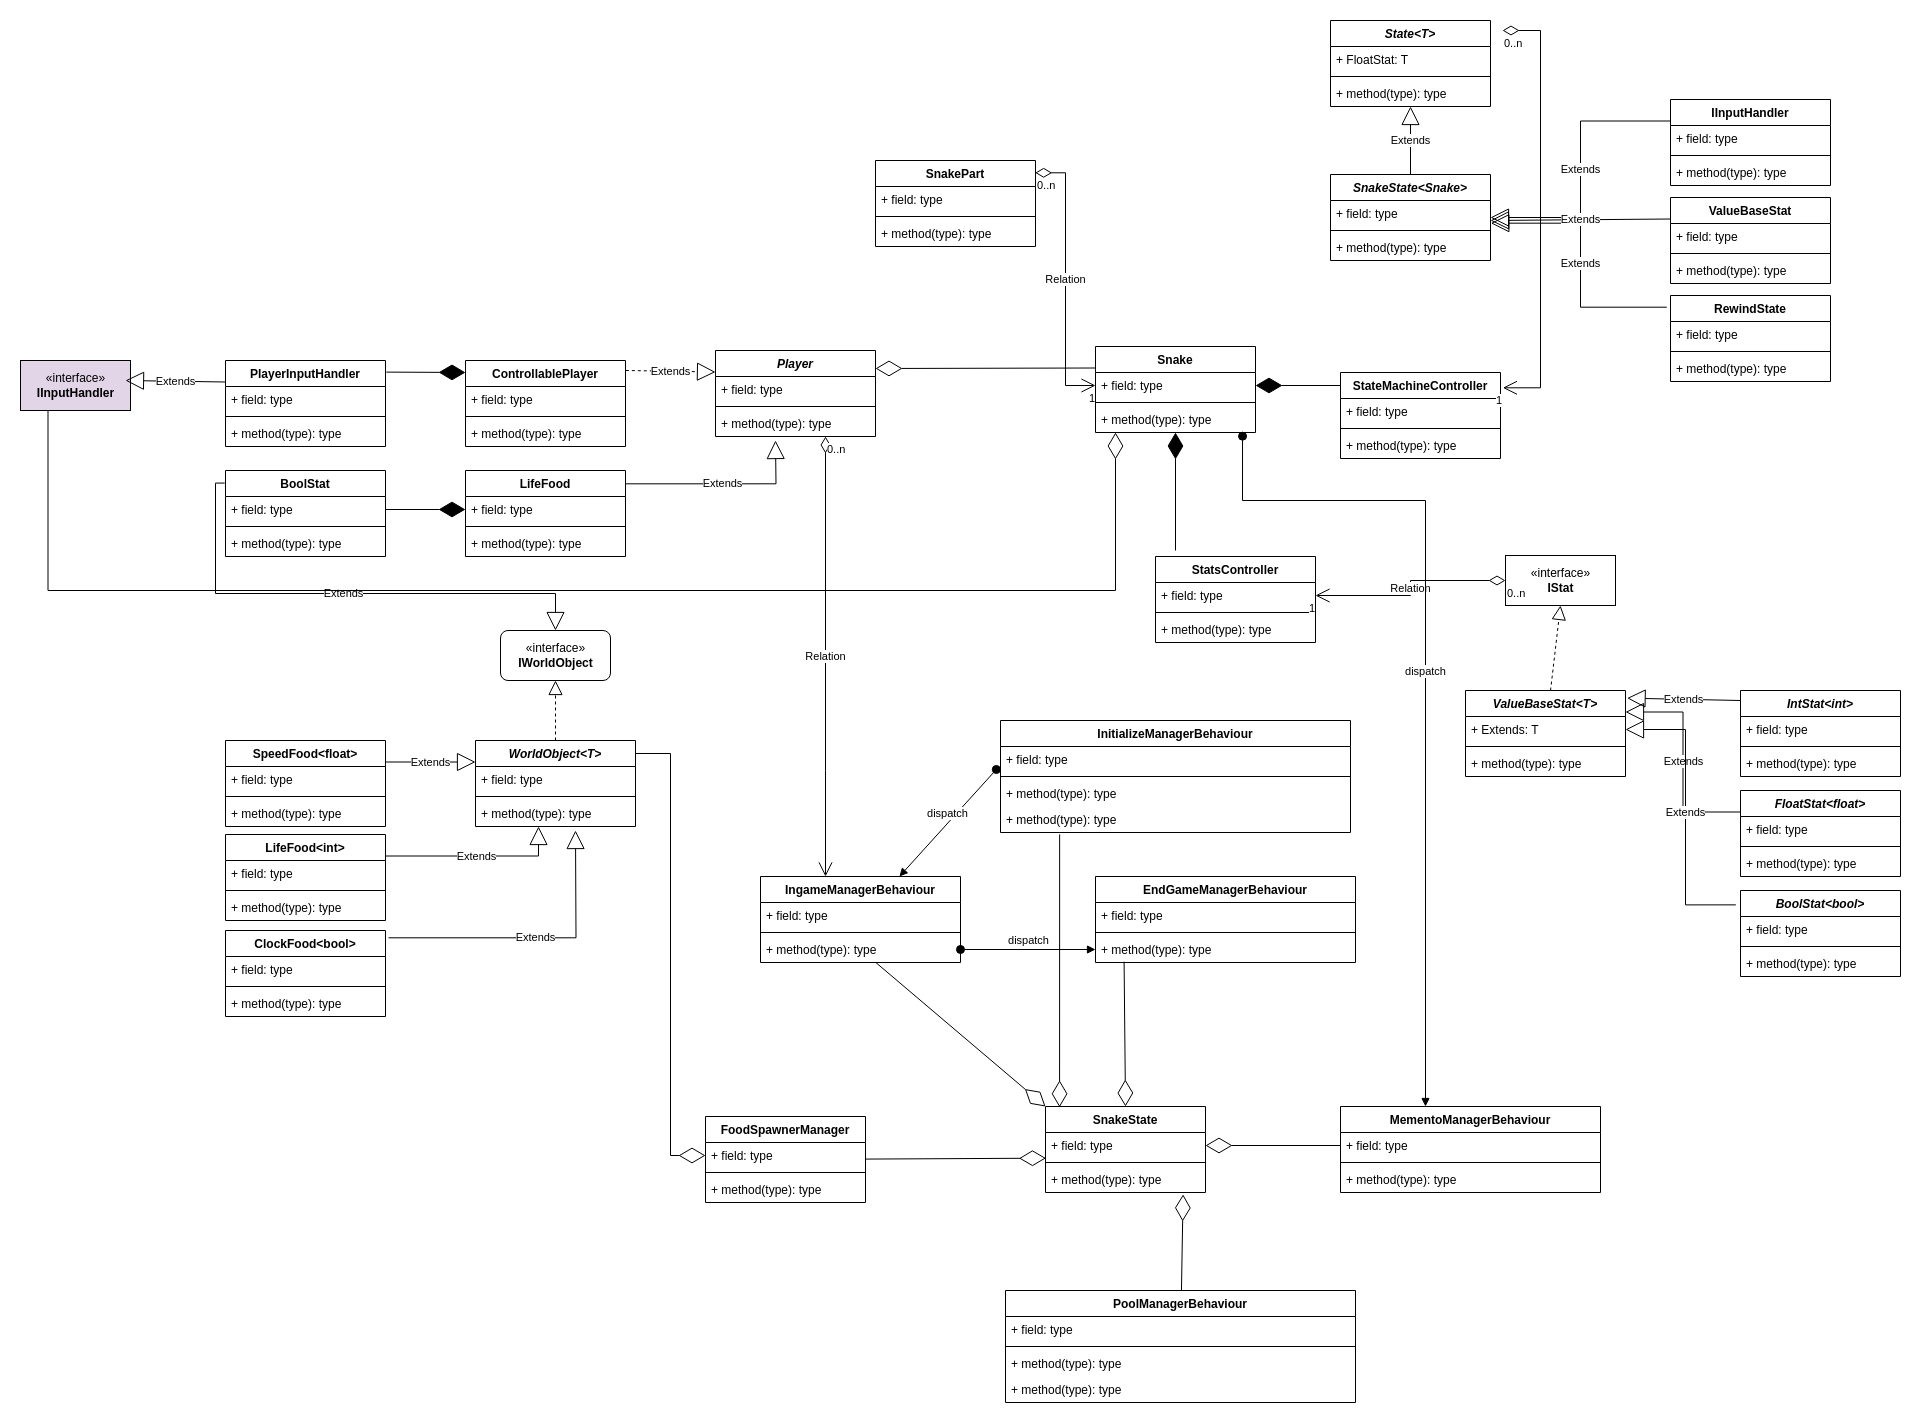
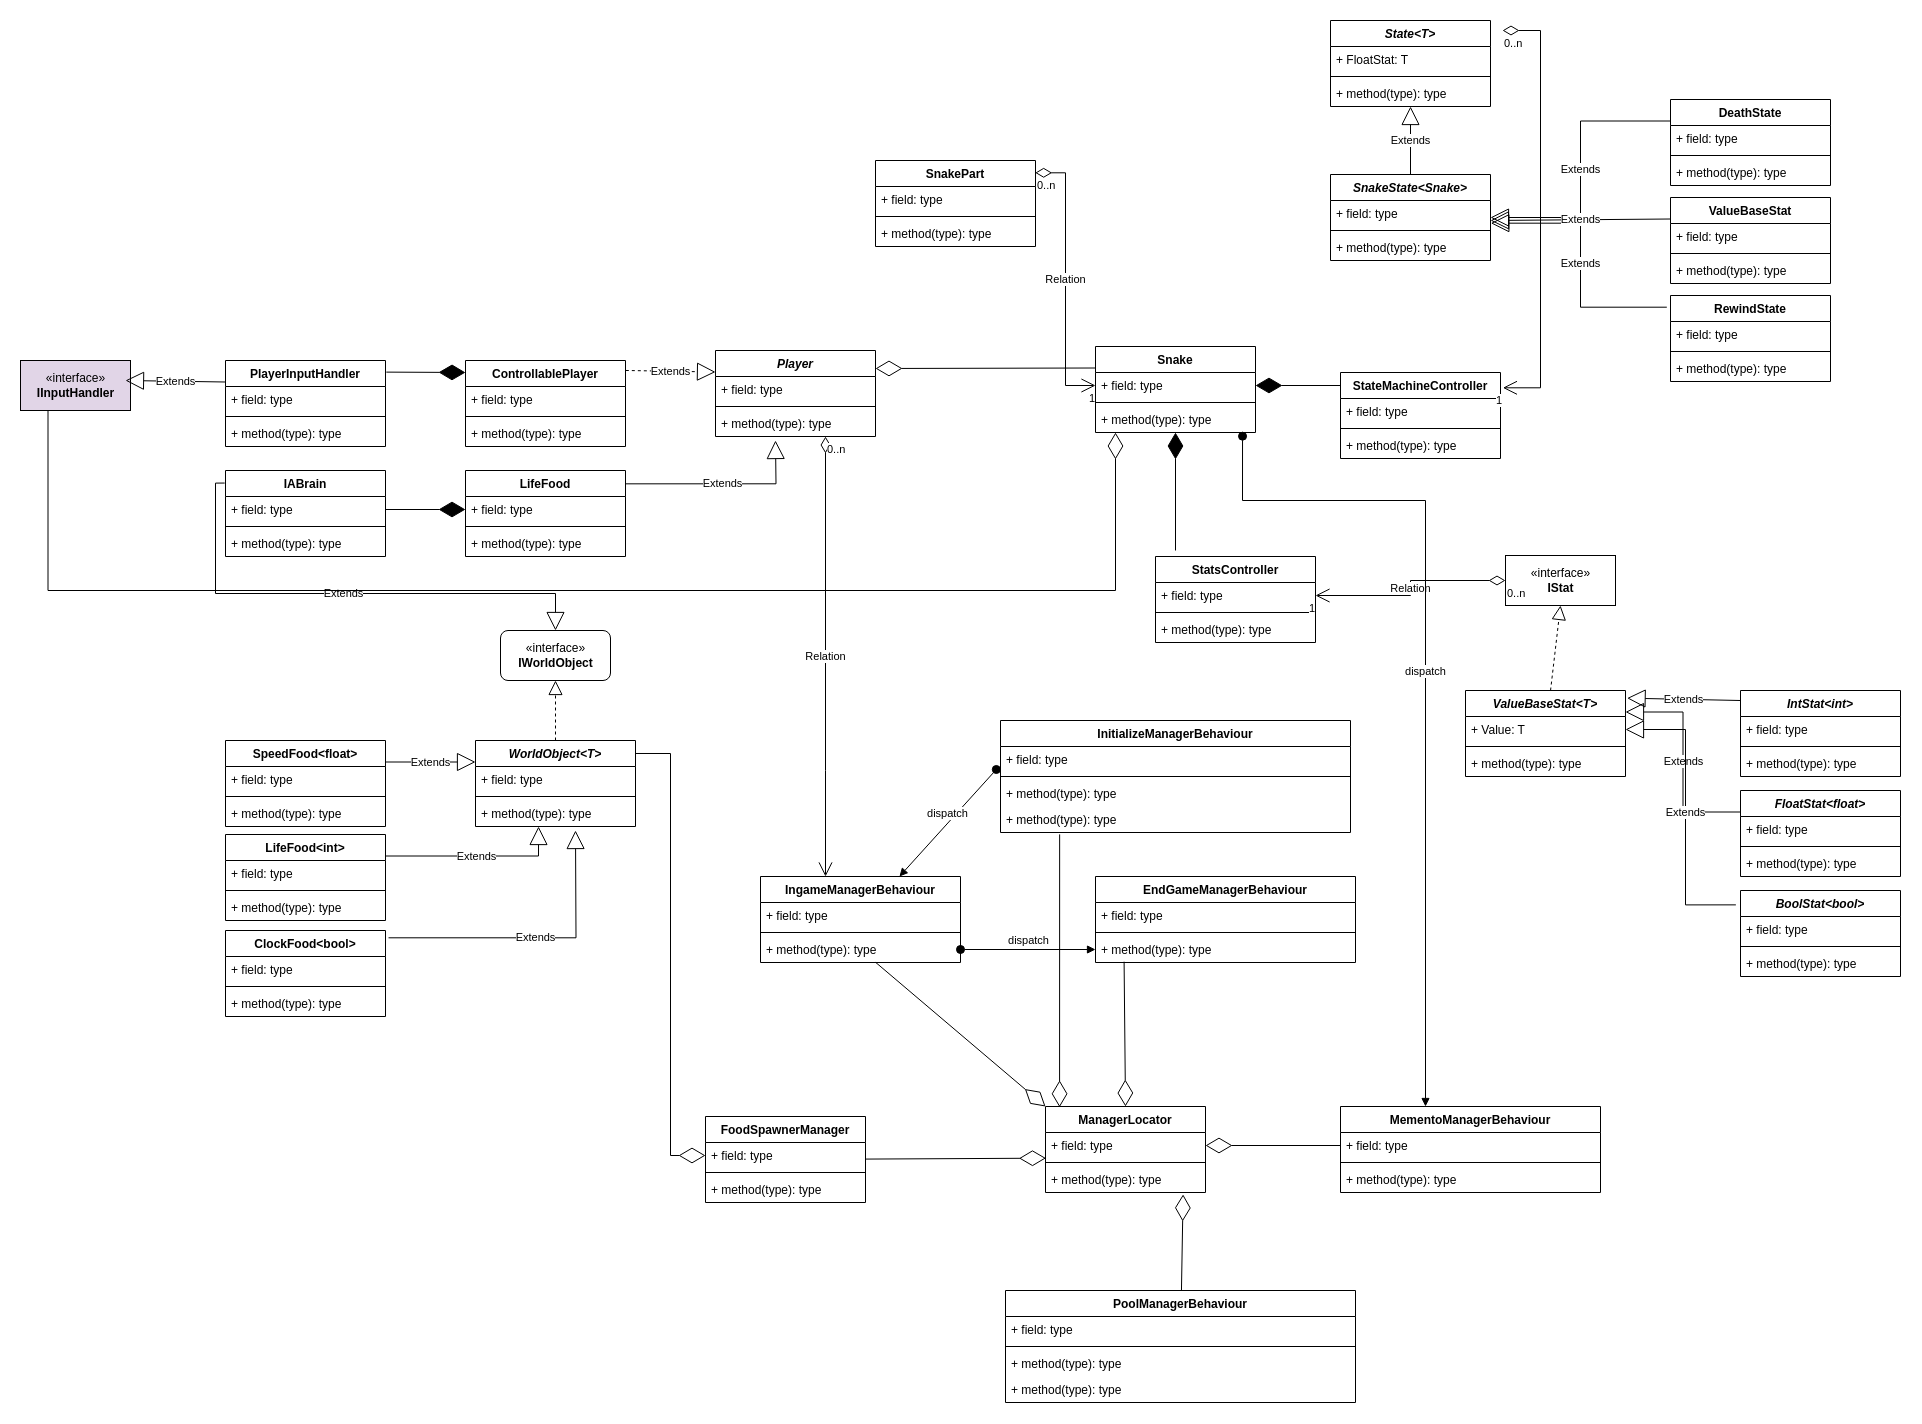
(1750, 113) -> (1750, 113)
(305, 484) -> (305, 484)
(1507, 730) -> (1498, 730)
(1125, 1120) -> (1125, 1120)
